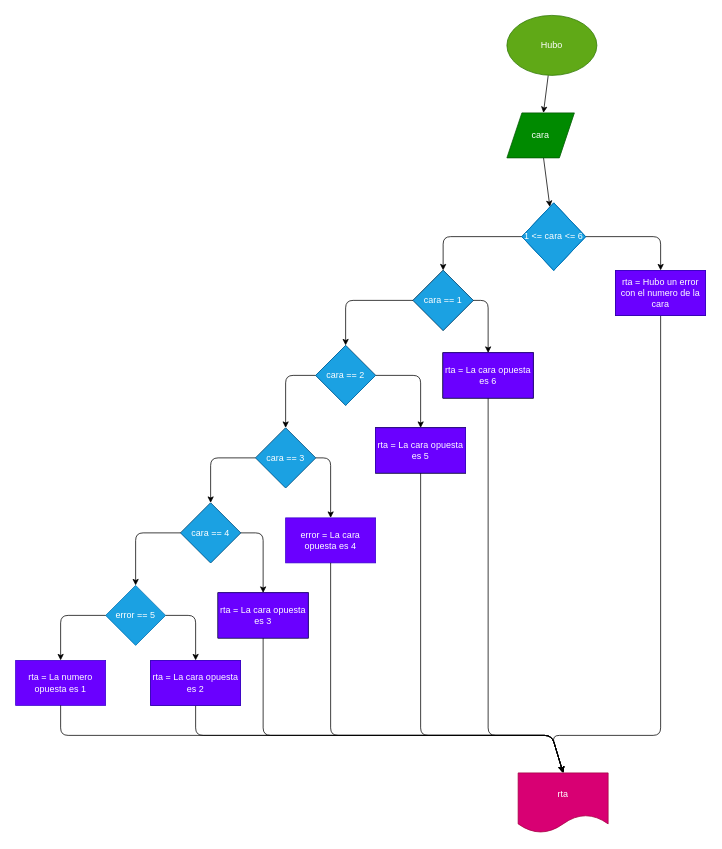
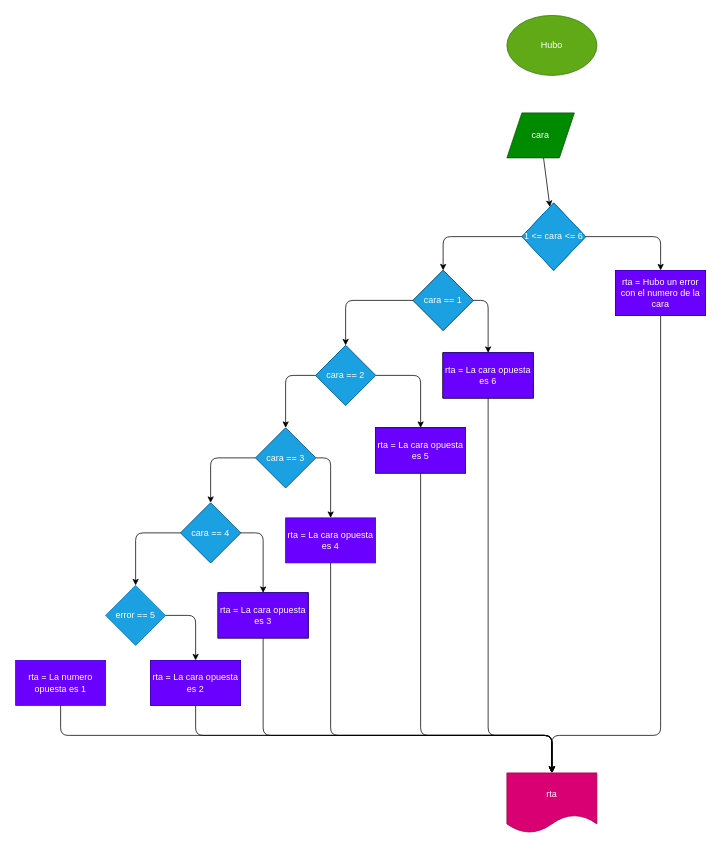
(546, 92) -> none
(330, 540) -> (330, 540)
(65, 616) -> none
(563, 803) -> (552, 803)
